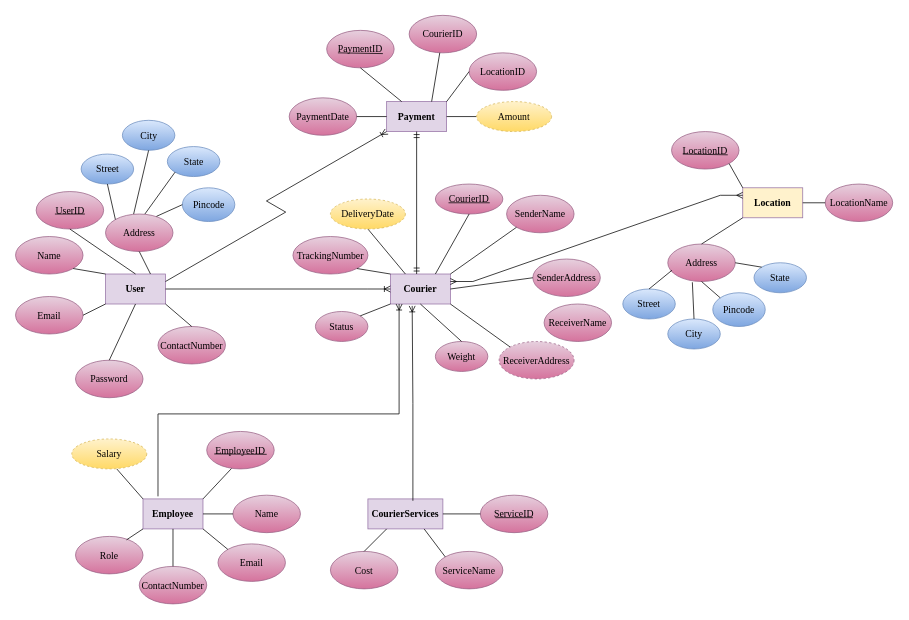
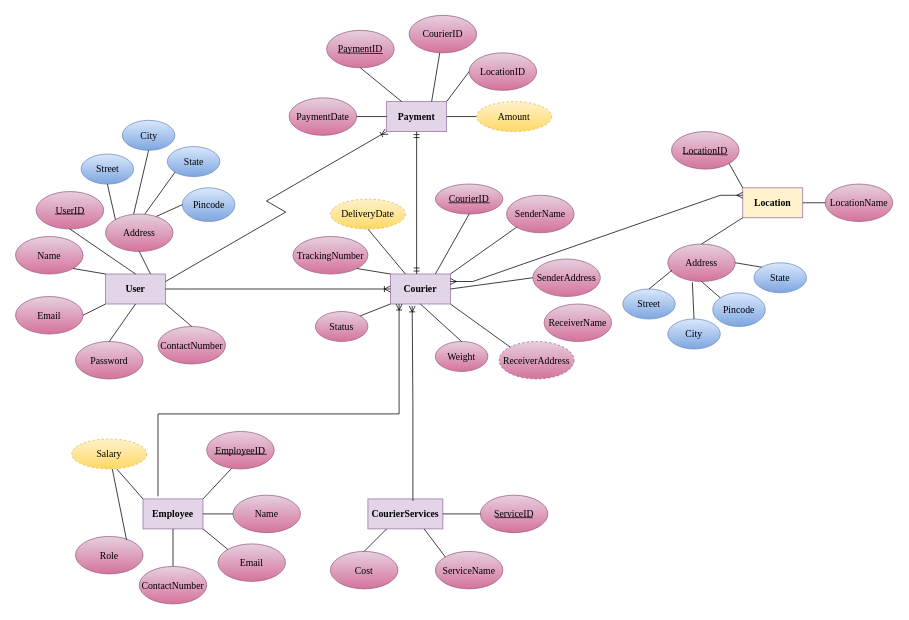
(109, 379) -> (109, 360)
(134, 535) -> (119, 505)
